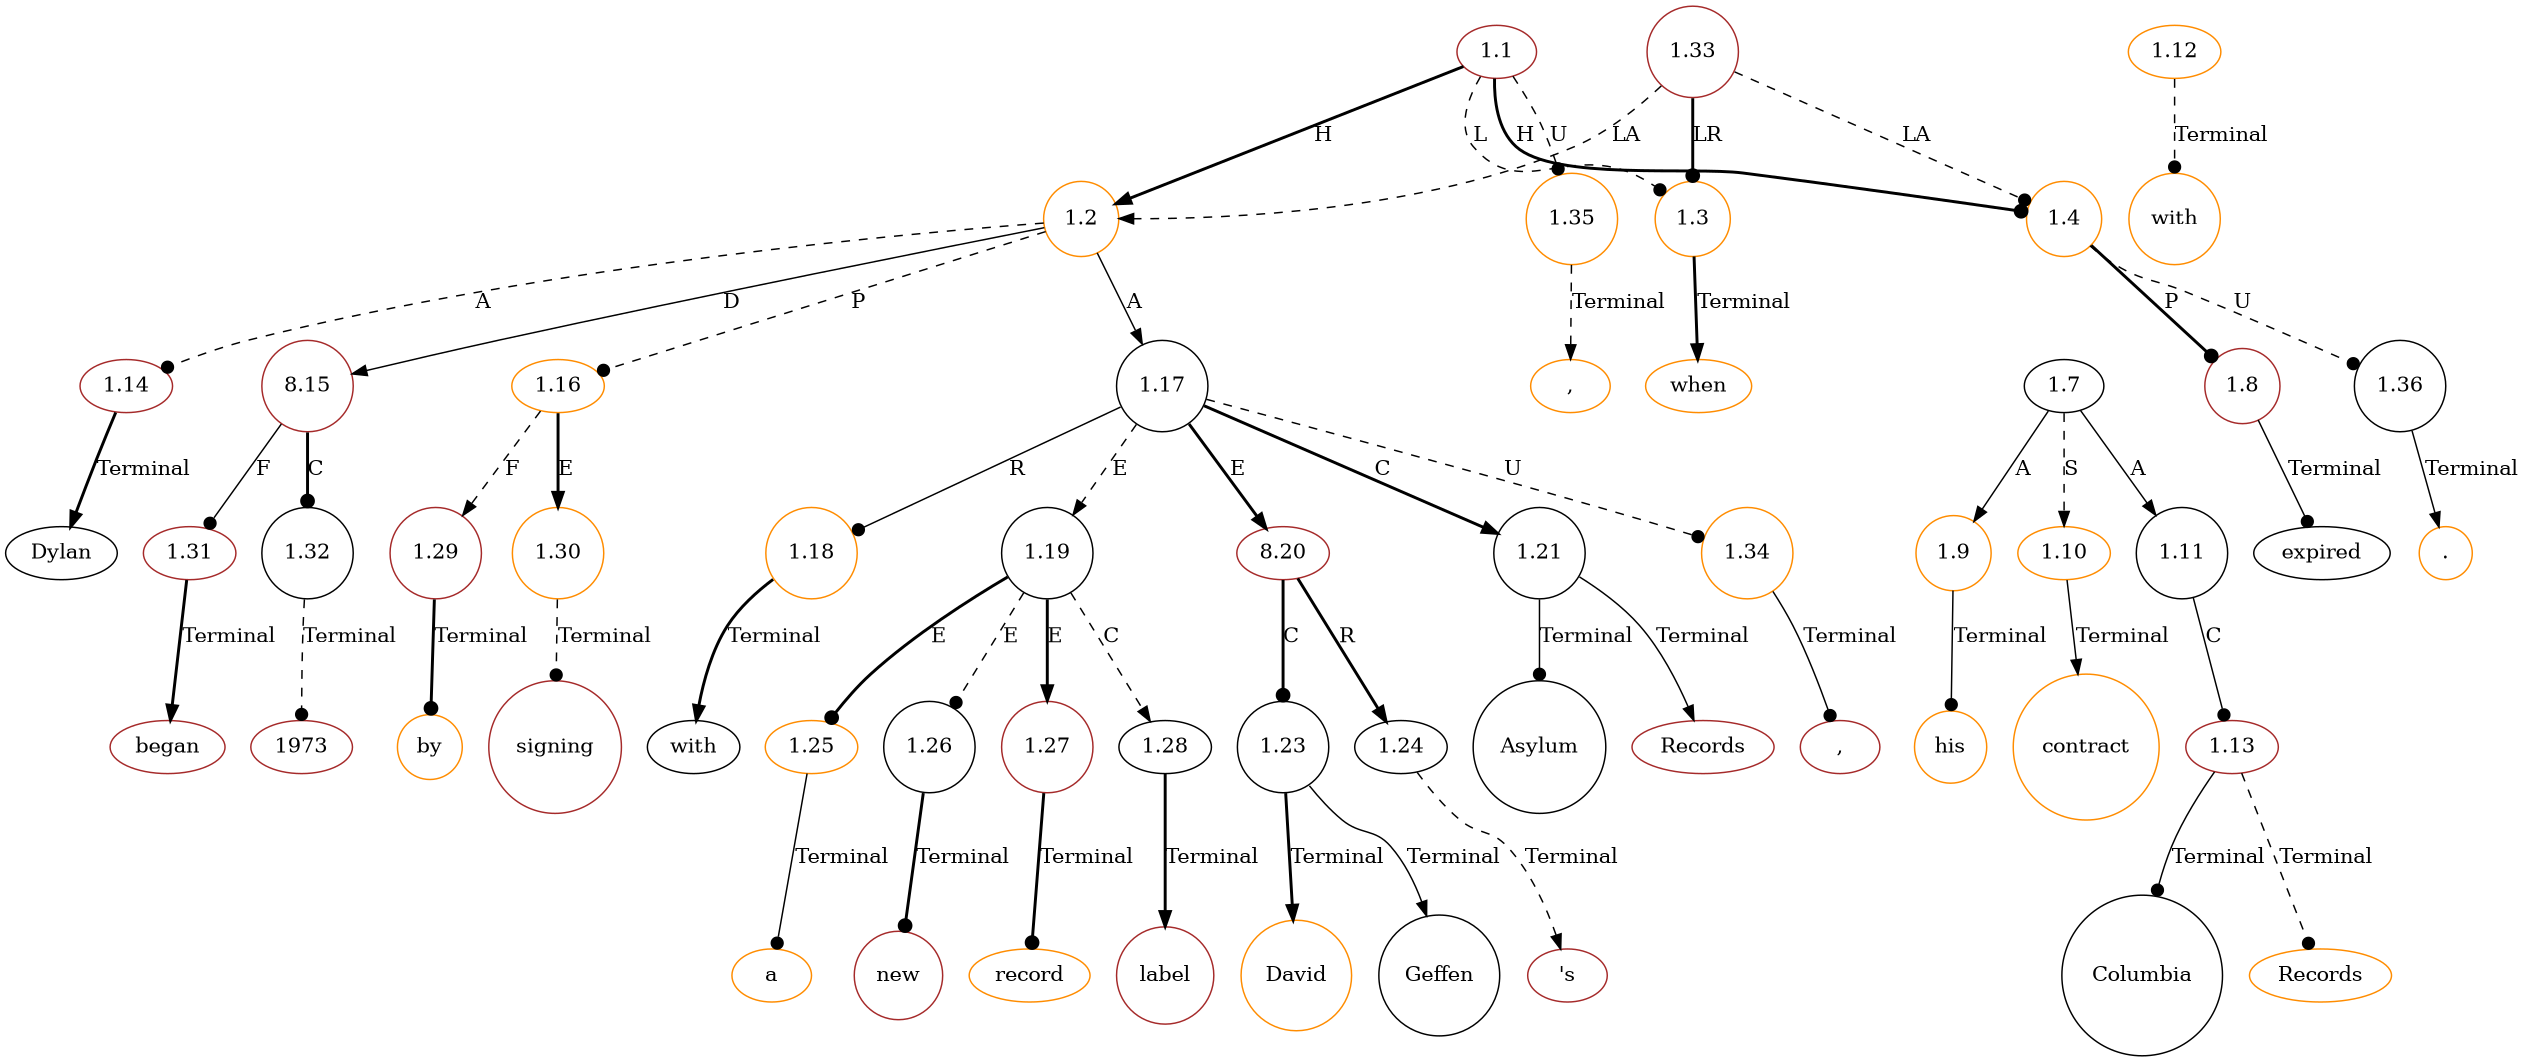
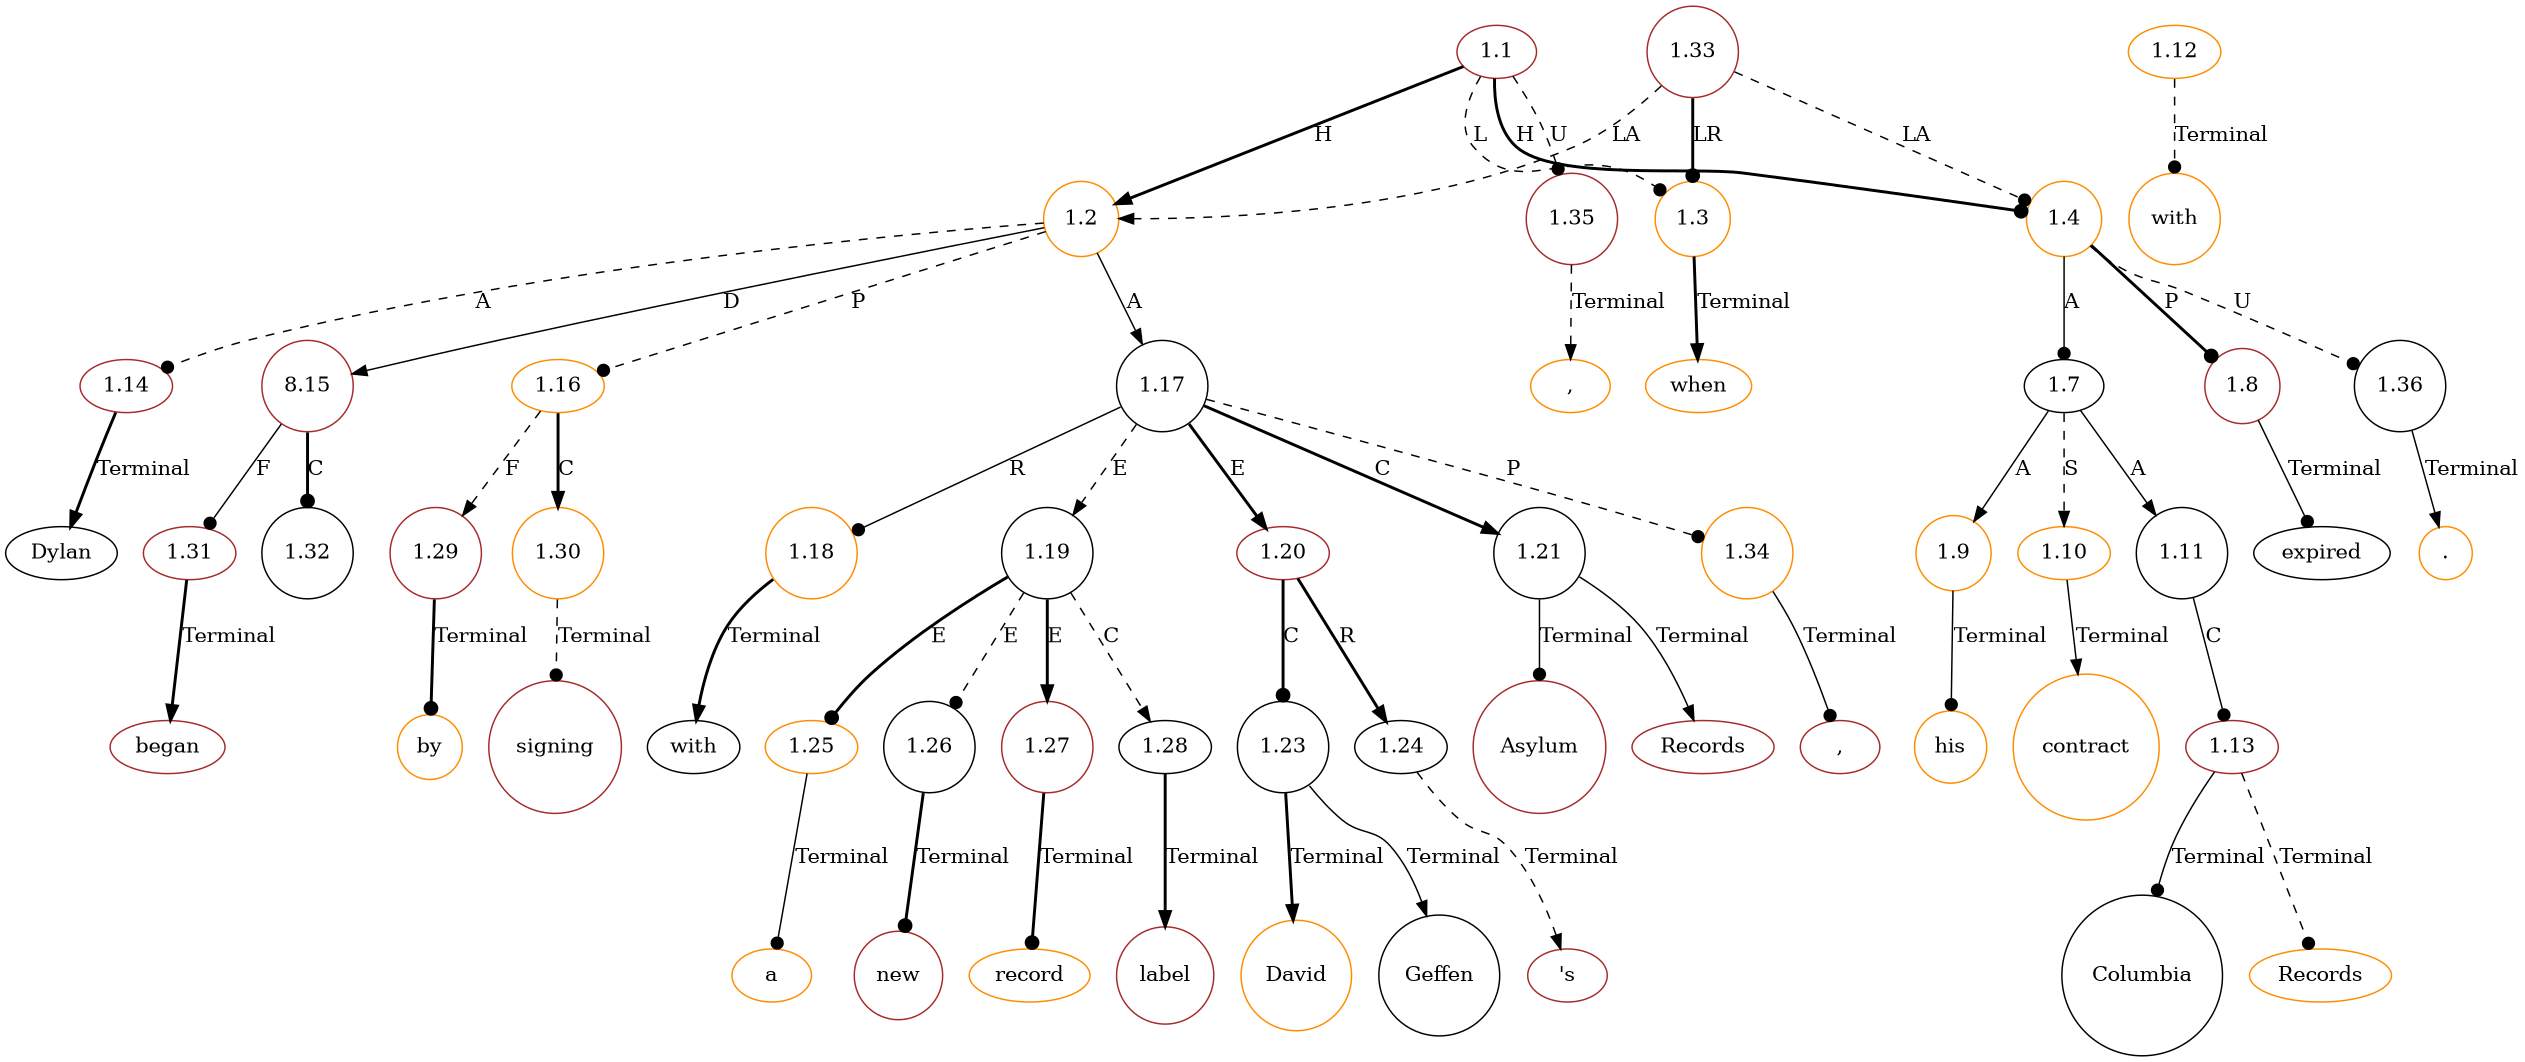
(1572, 219) -> (1572, 219)
none -> (2064, 302)
(566, 470) -> (566, 470)
(1514, 470) -> (1514, 470)
(1283, 553) -> (1283, 553)
(302, 747) -> none
(1539, 747) -> (1539, 747)
